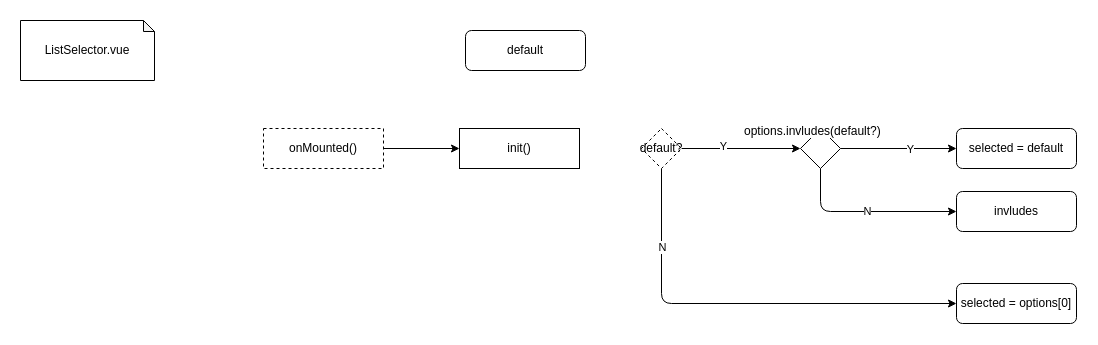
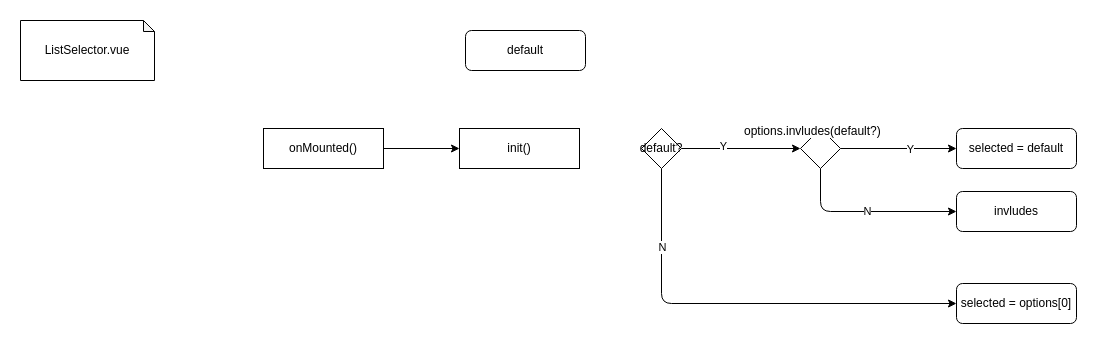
(324, 149) -> (324, 149)
(662, 149) -> (662, 149)
